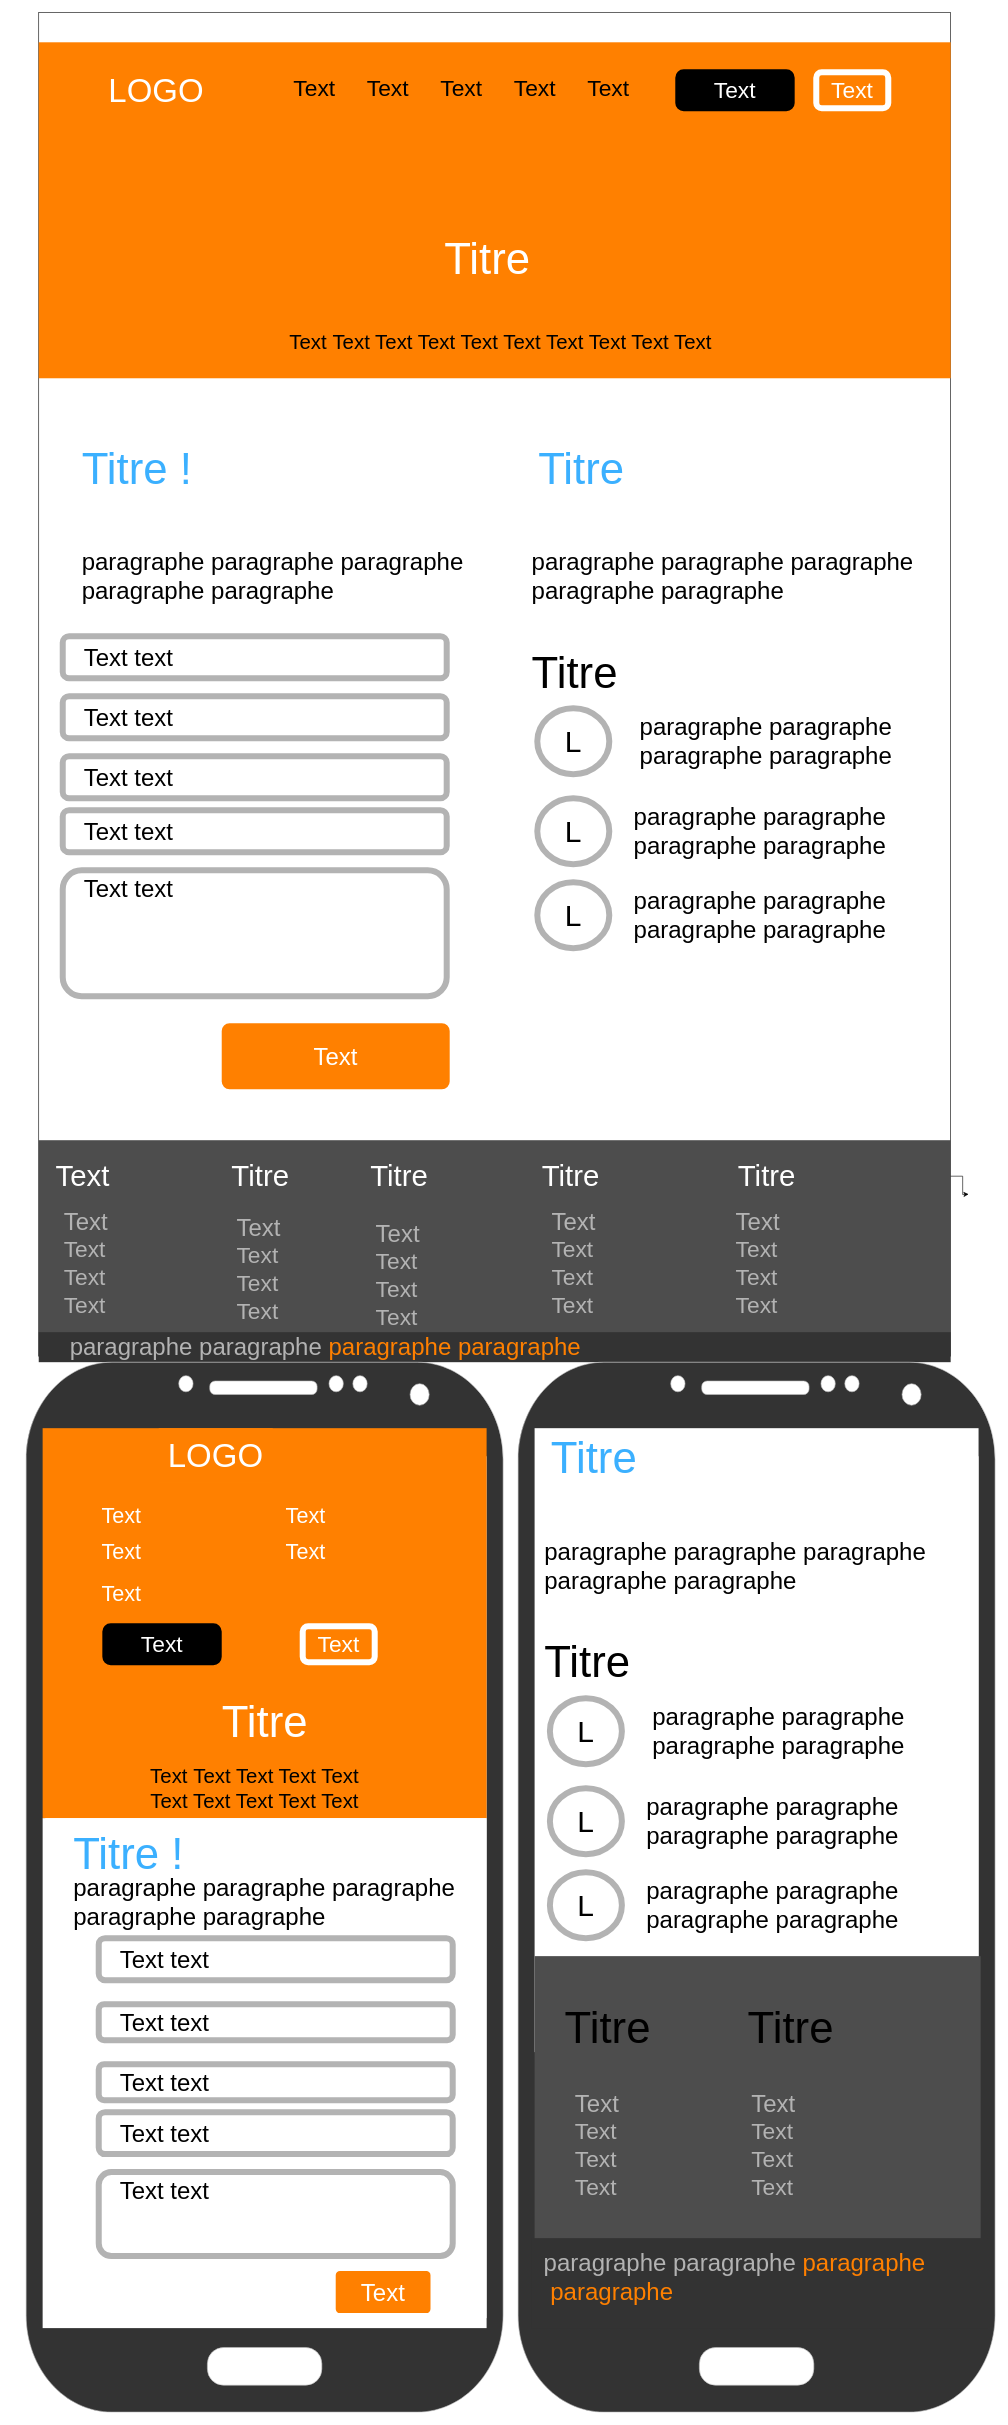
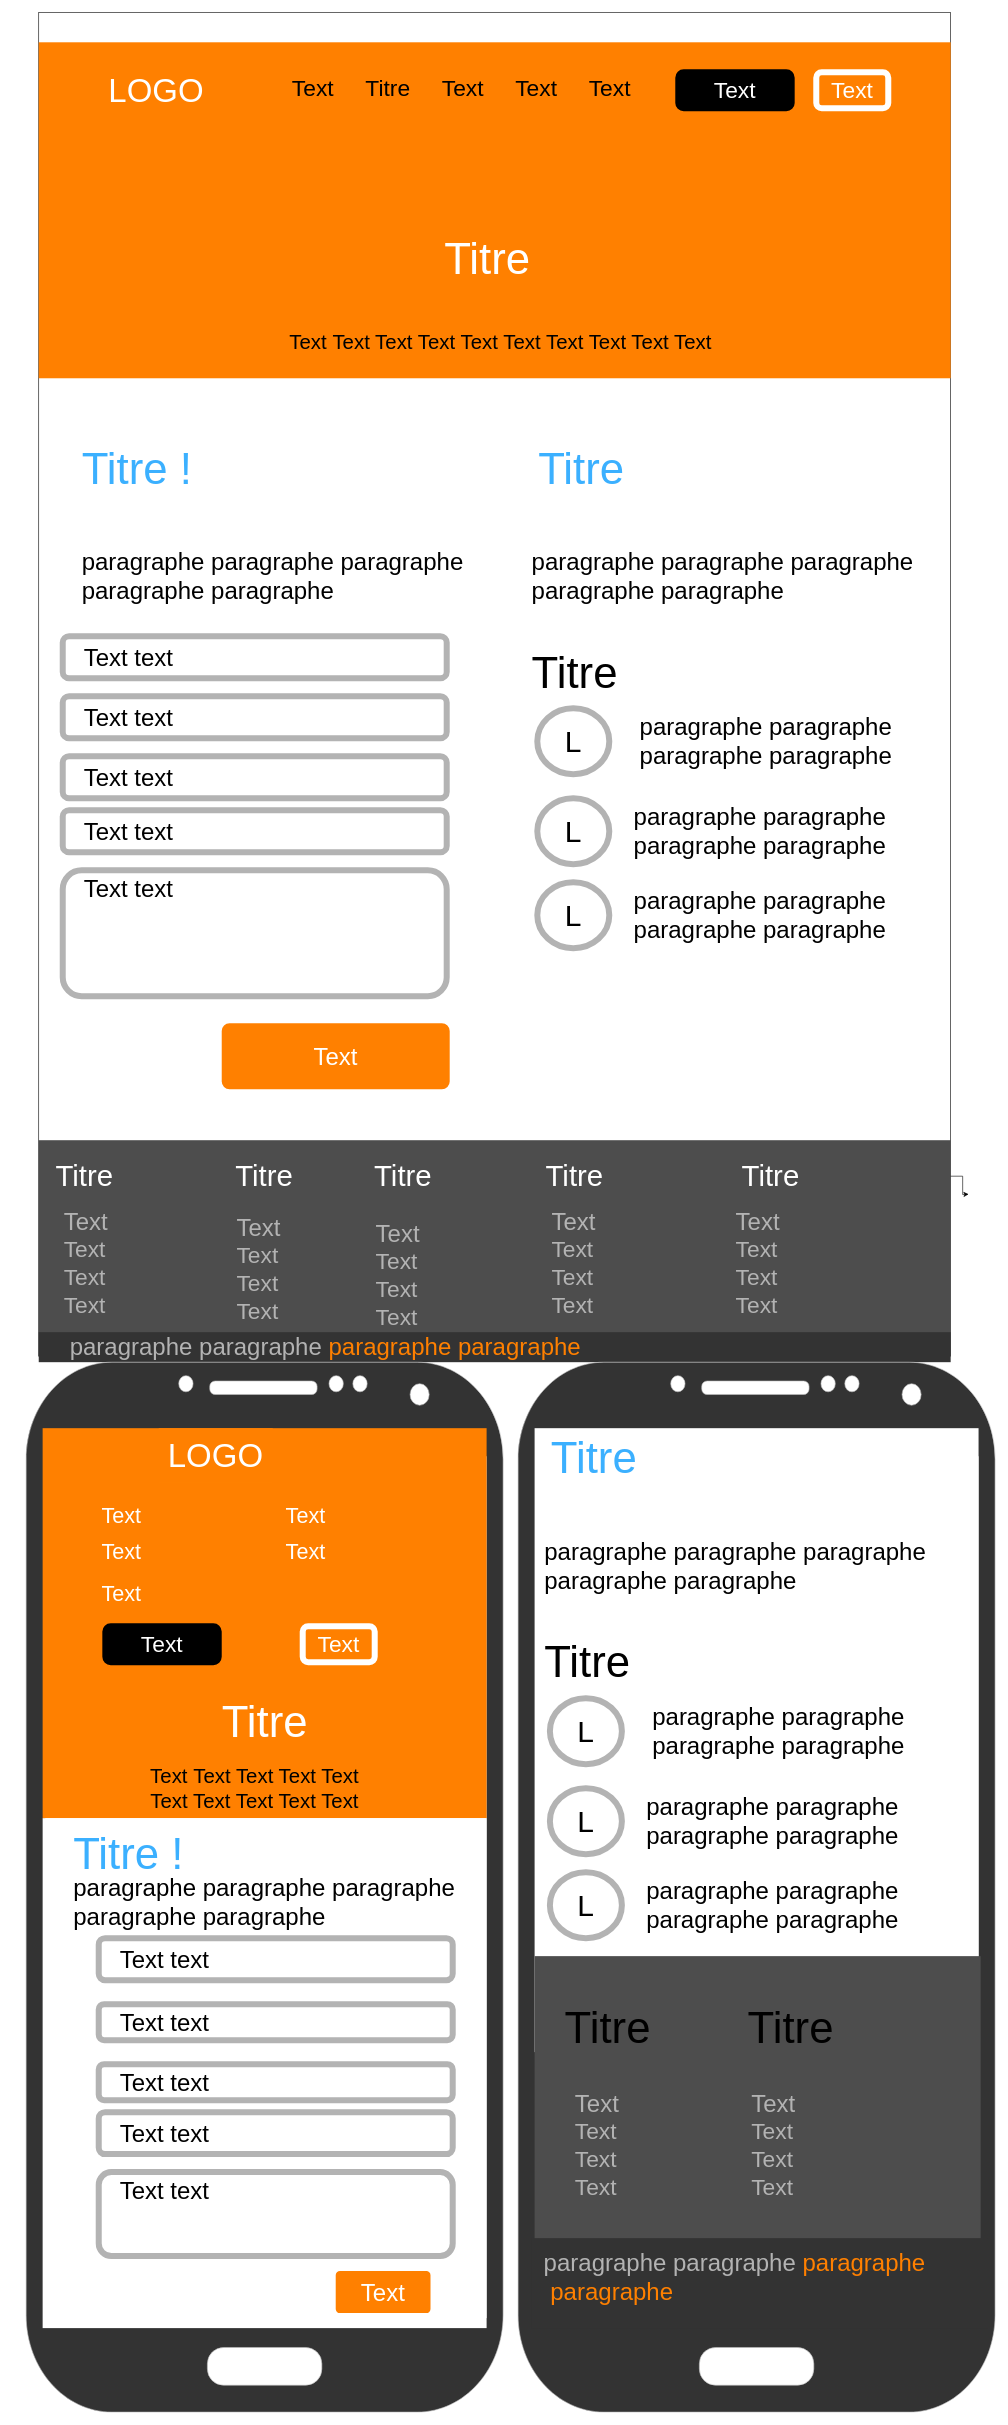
(449, 102) -> (449, 102)
(465, 1176) -> (468, 1176)
